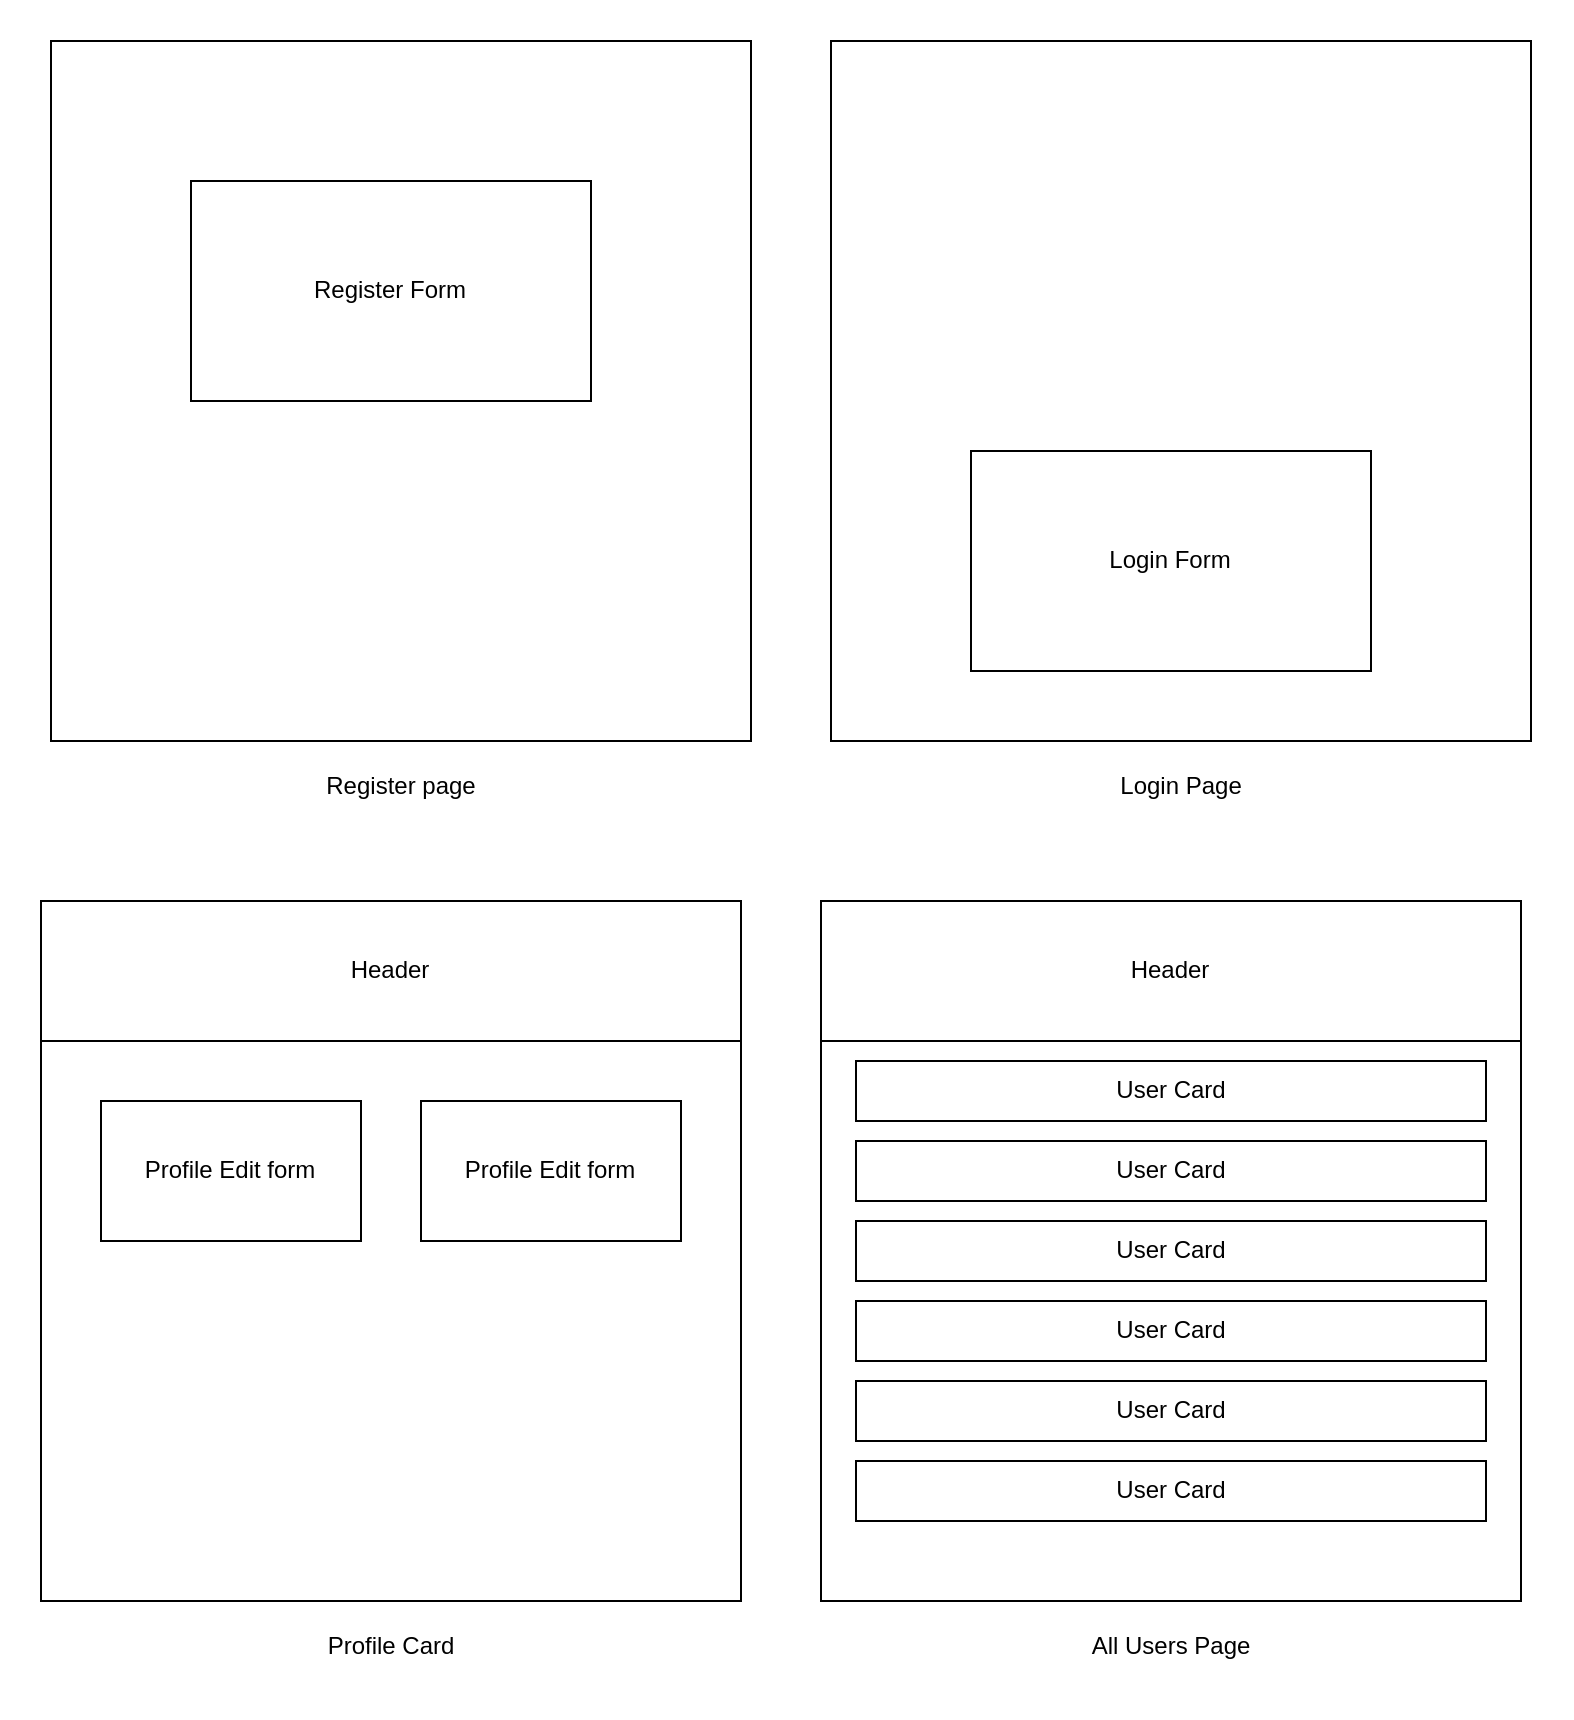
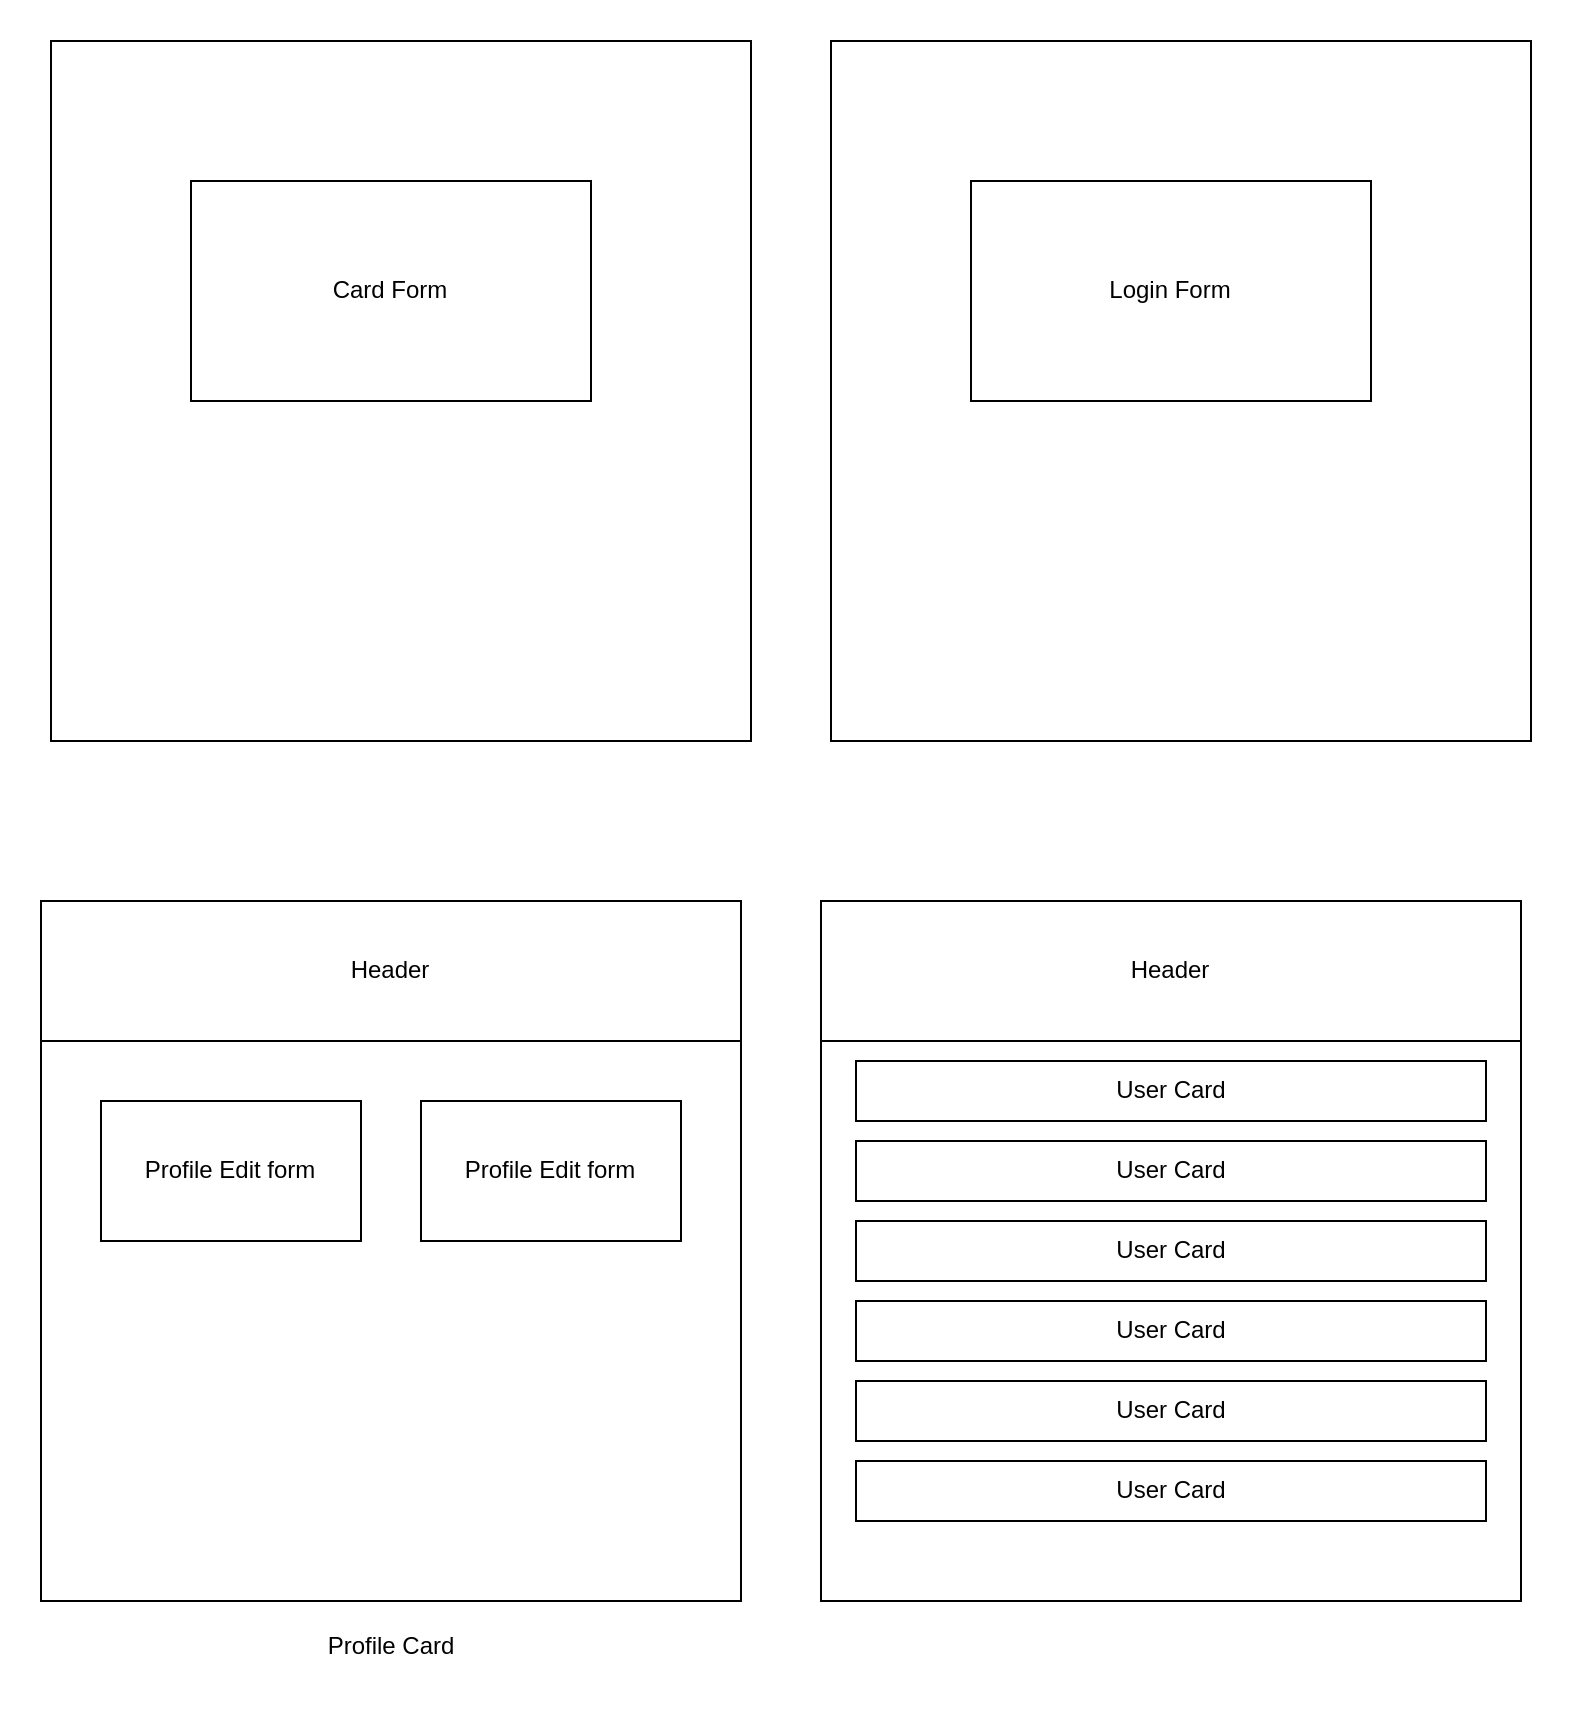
(391, 291) -> (391, 291)
(1171, 561) -> (1171, 291)
(401, 787) -> none
(1181, 787) -> none
(1171, 1647) -> none
